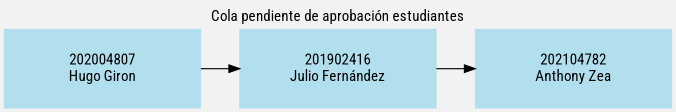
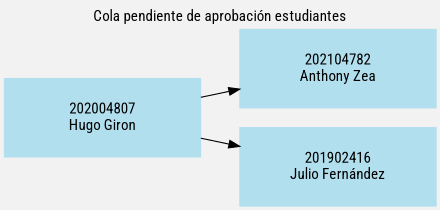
(450, 69) -> (215, 94)
